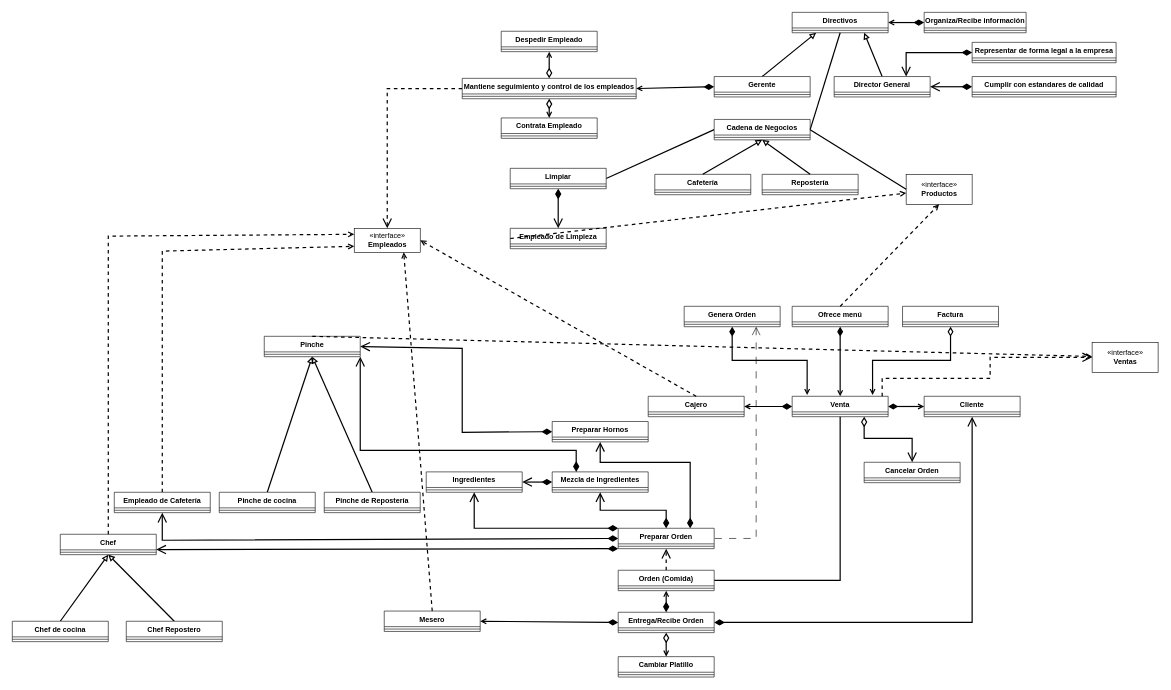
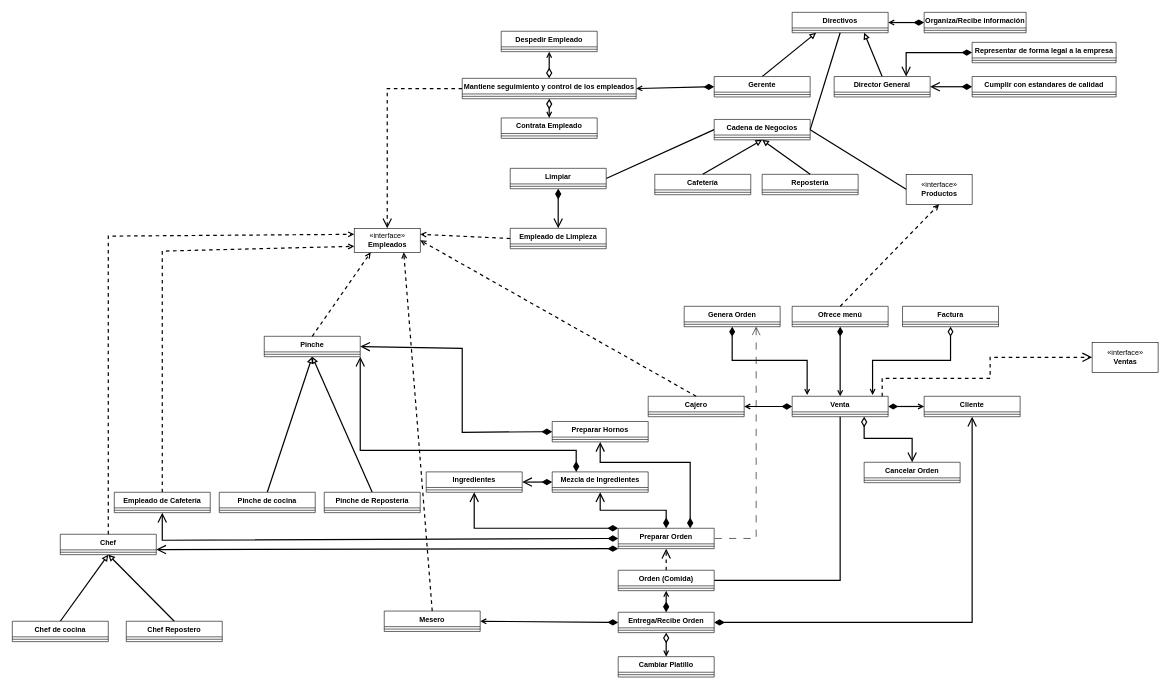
(706, 216) -> (467, 236)
(693, 346) -> (340, 296)
